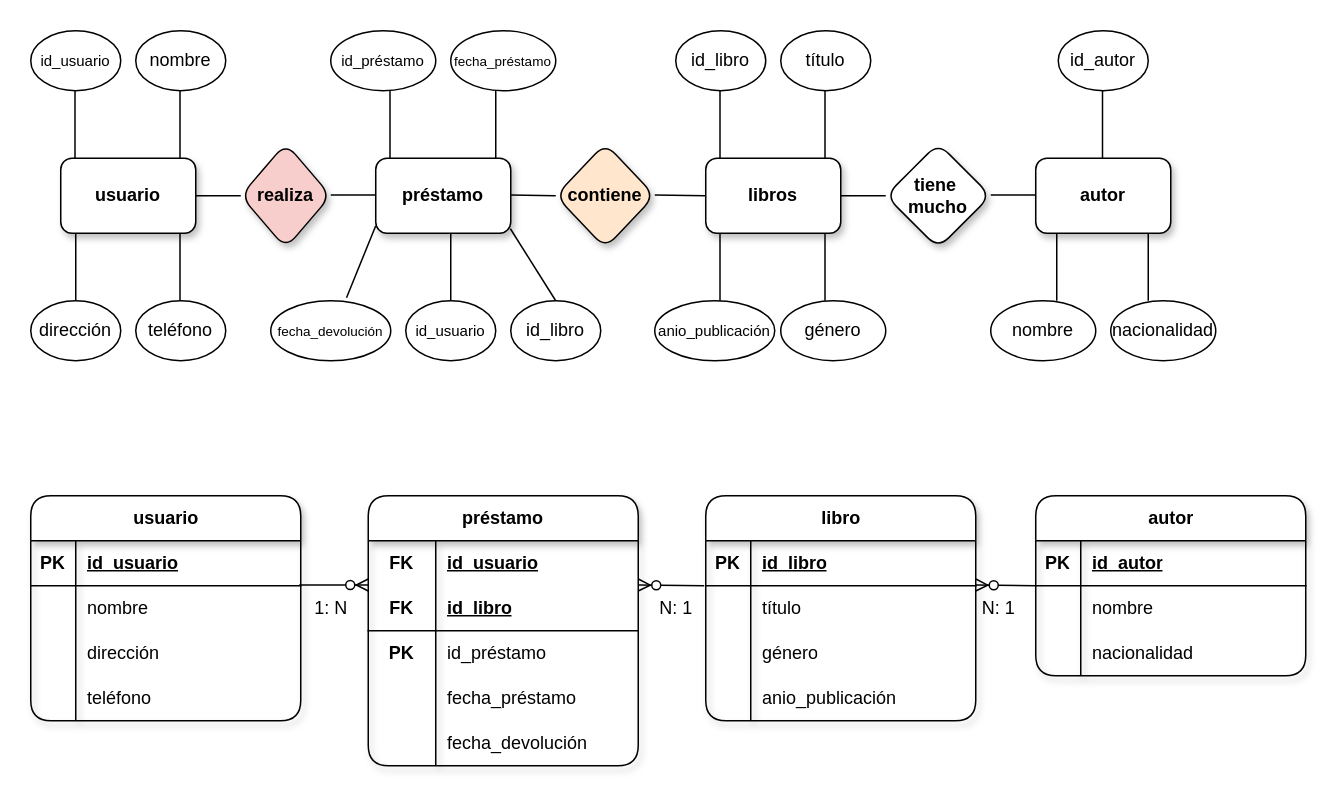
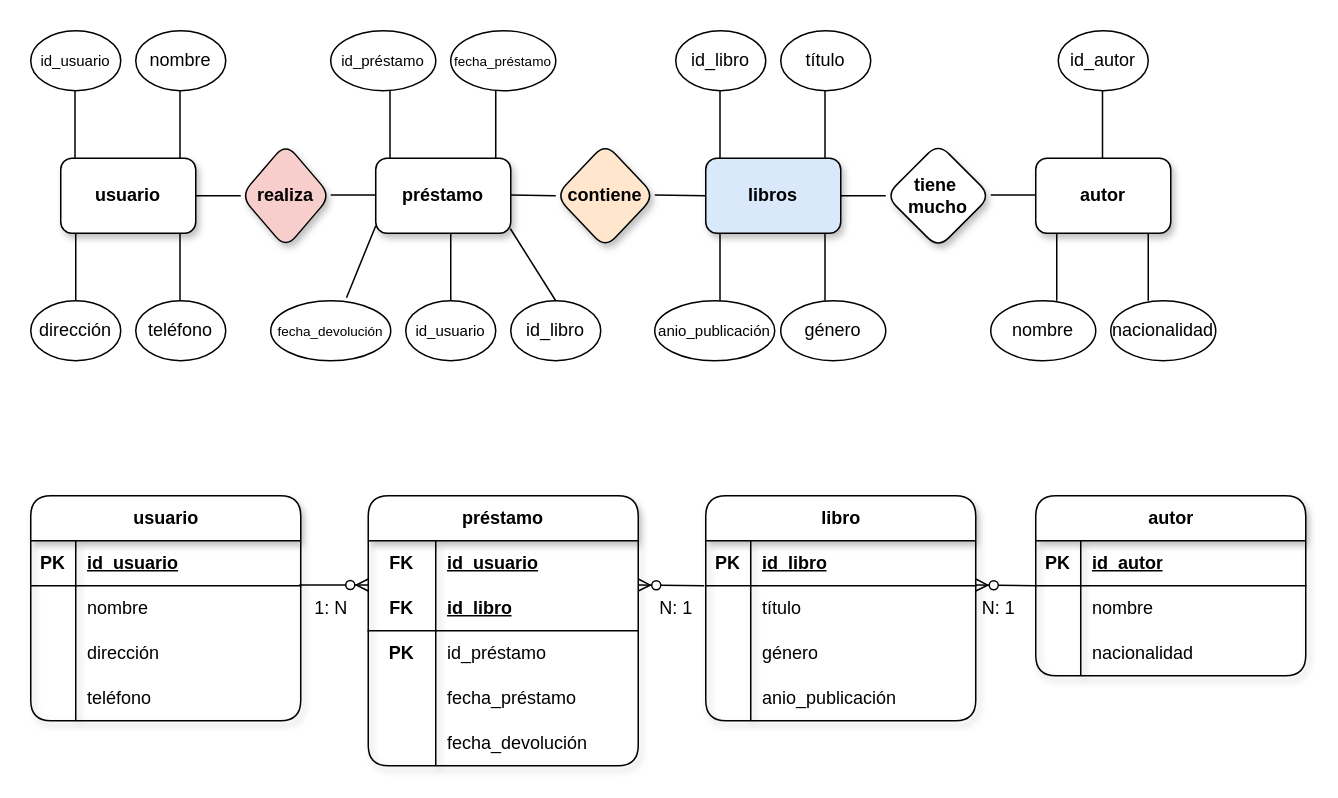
(773, 196) -> (773, 196)
